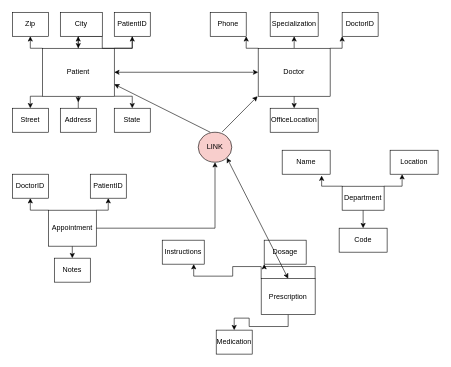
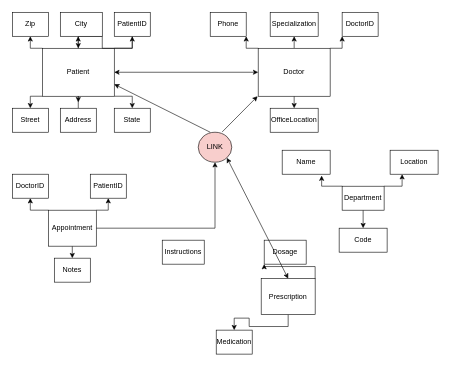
(242, 267) -> none
